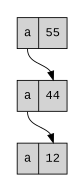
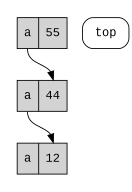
none -> (106, 33)
